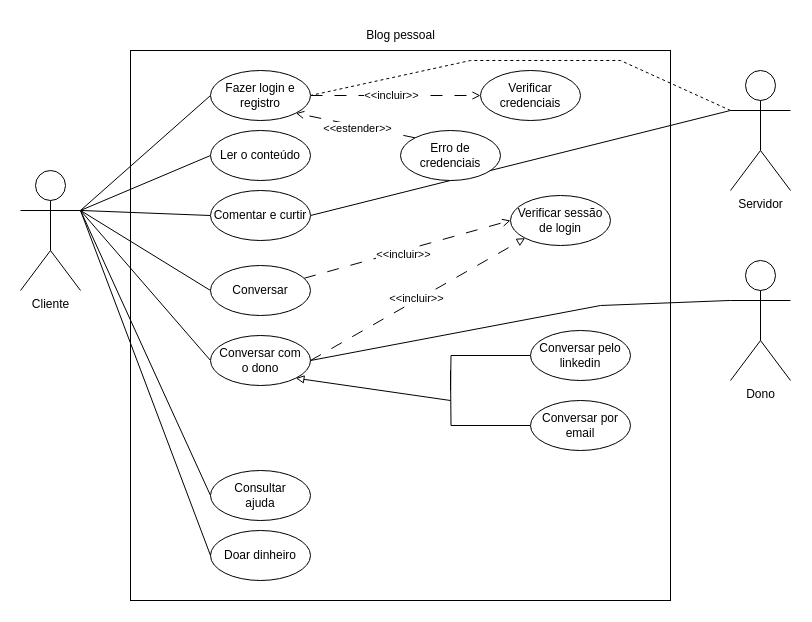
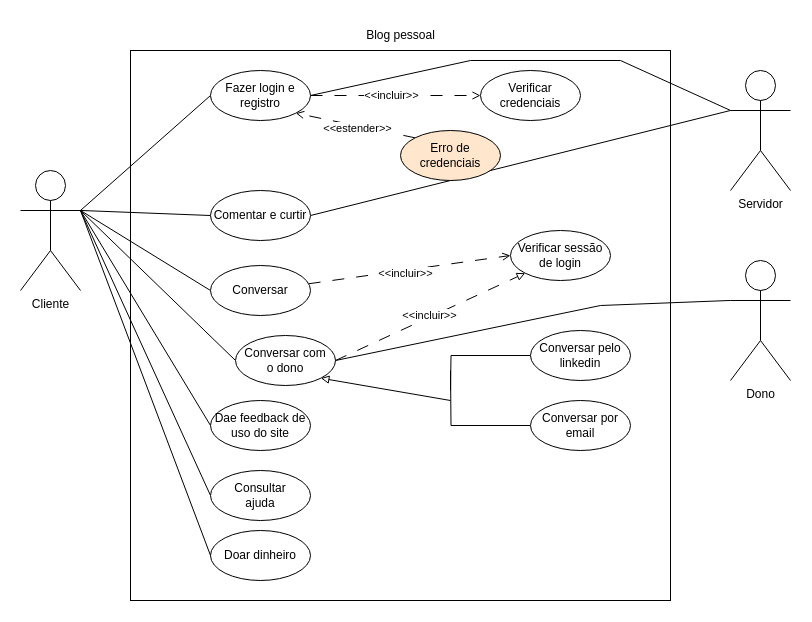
(528, 61) -> (528, 61)
(261, 156) -> none
(451, 156) -> (451, 156)
(147, 182) -> none
(561, 221) -> (561, 256)
none -> (148, 323)
(261, 361) -> (286, 361)
none -> (261, 426)
